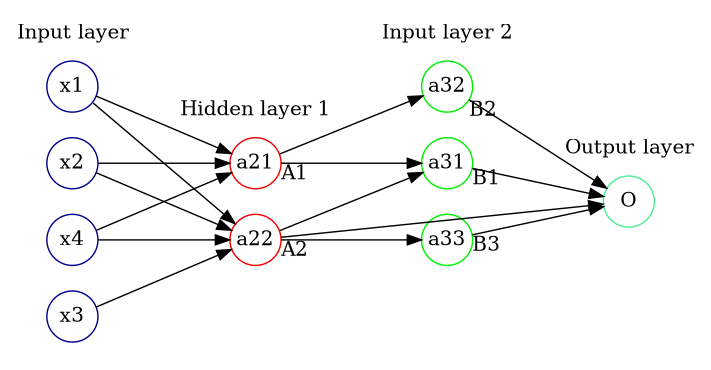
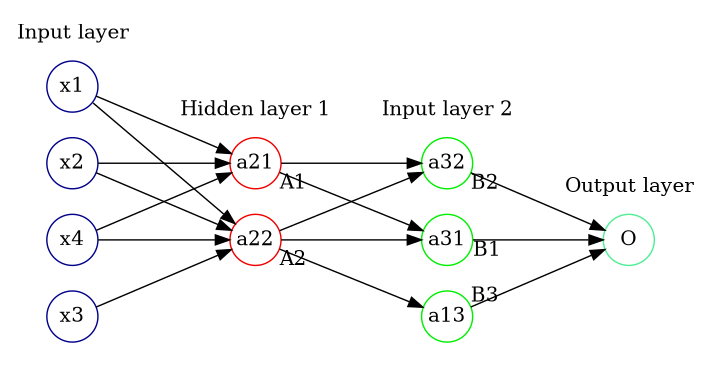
(435, 221) -> (332, 210)
(447, 240) -> (447, 317)
